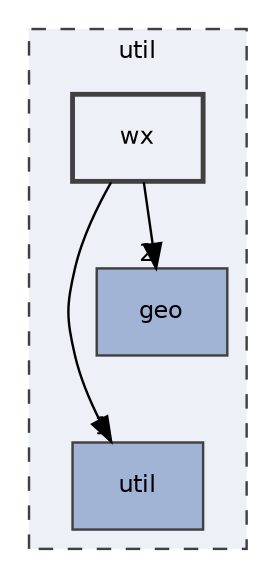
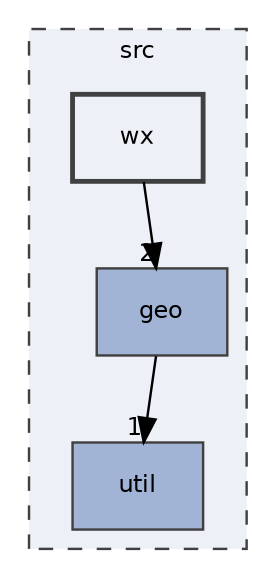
(138, 52) -> (138, 52)
(69, 300) -> (152, 387)
